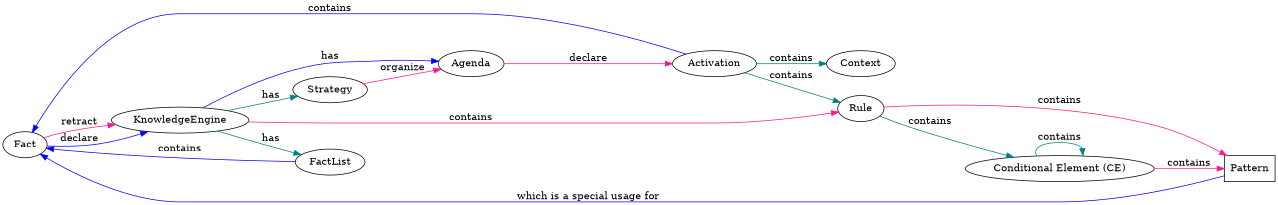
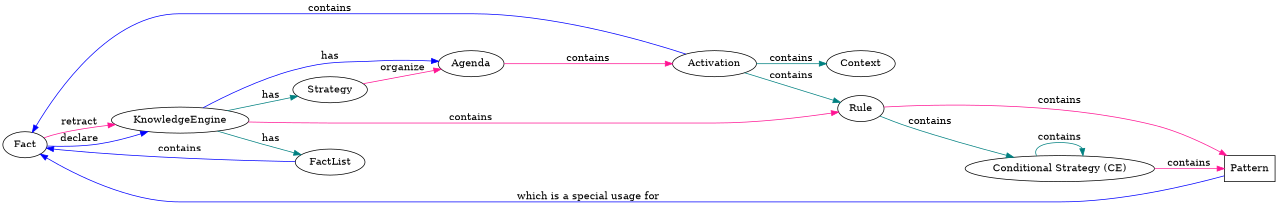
(588, 58) -> (588, 58)
(1060, 169) -> (1060, 169)
